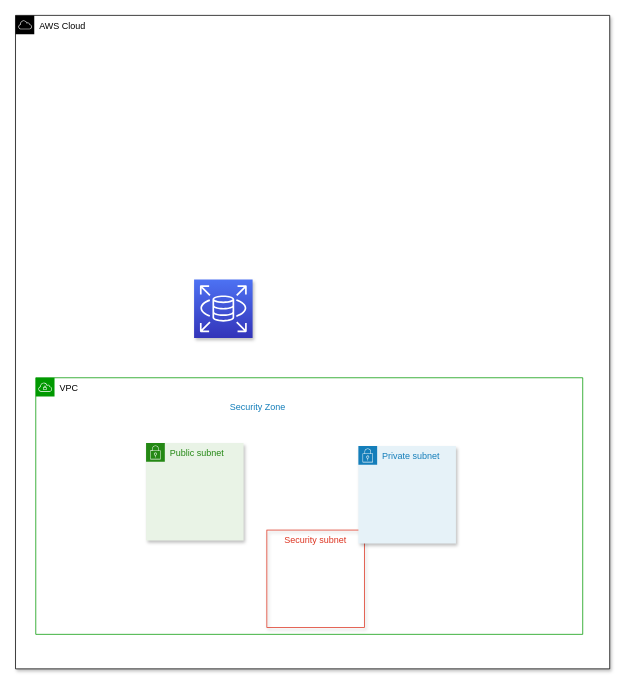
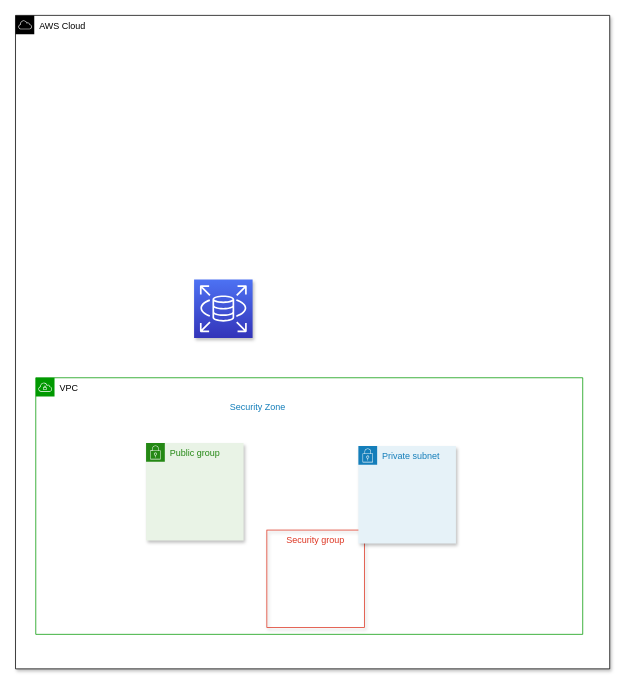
(199, 454) -> (197, 454)
(315, 540) -> (315, 540)
